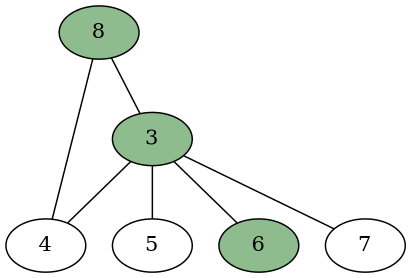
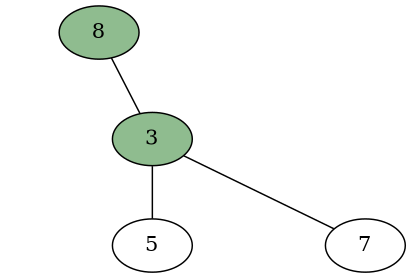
(46, 246) -> none
(259, 246) -> none
